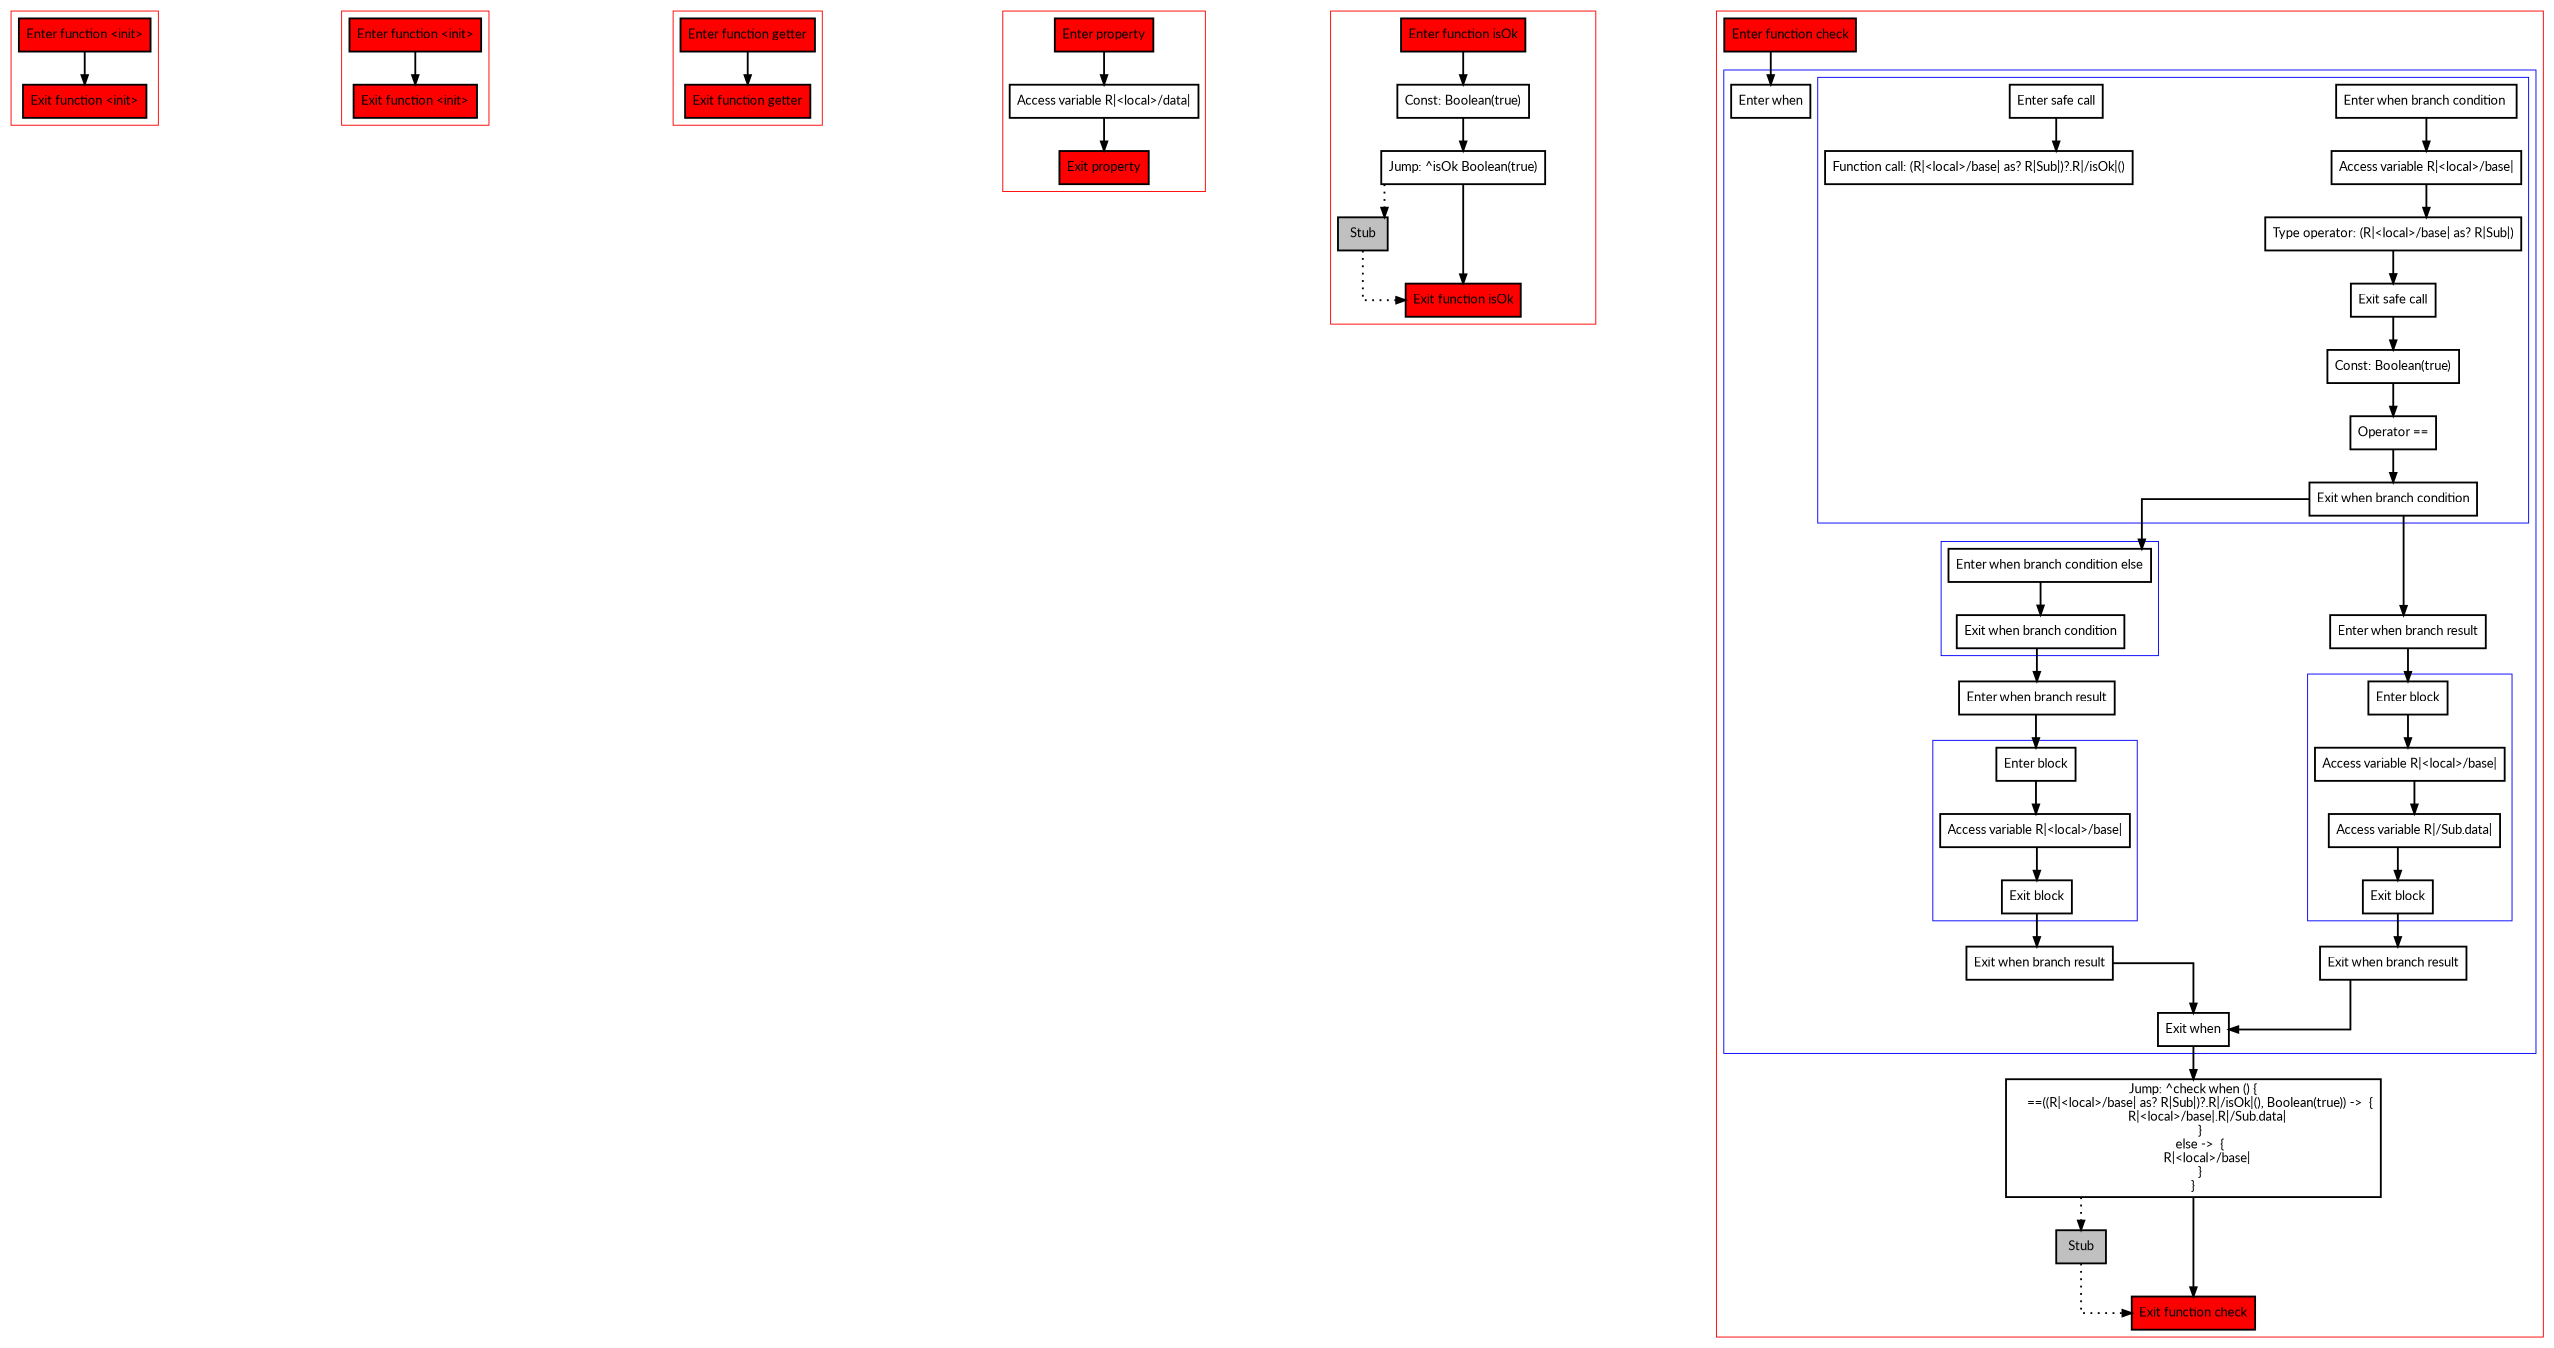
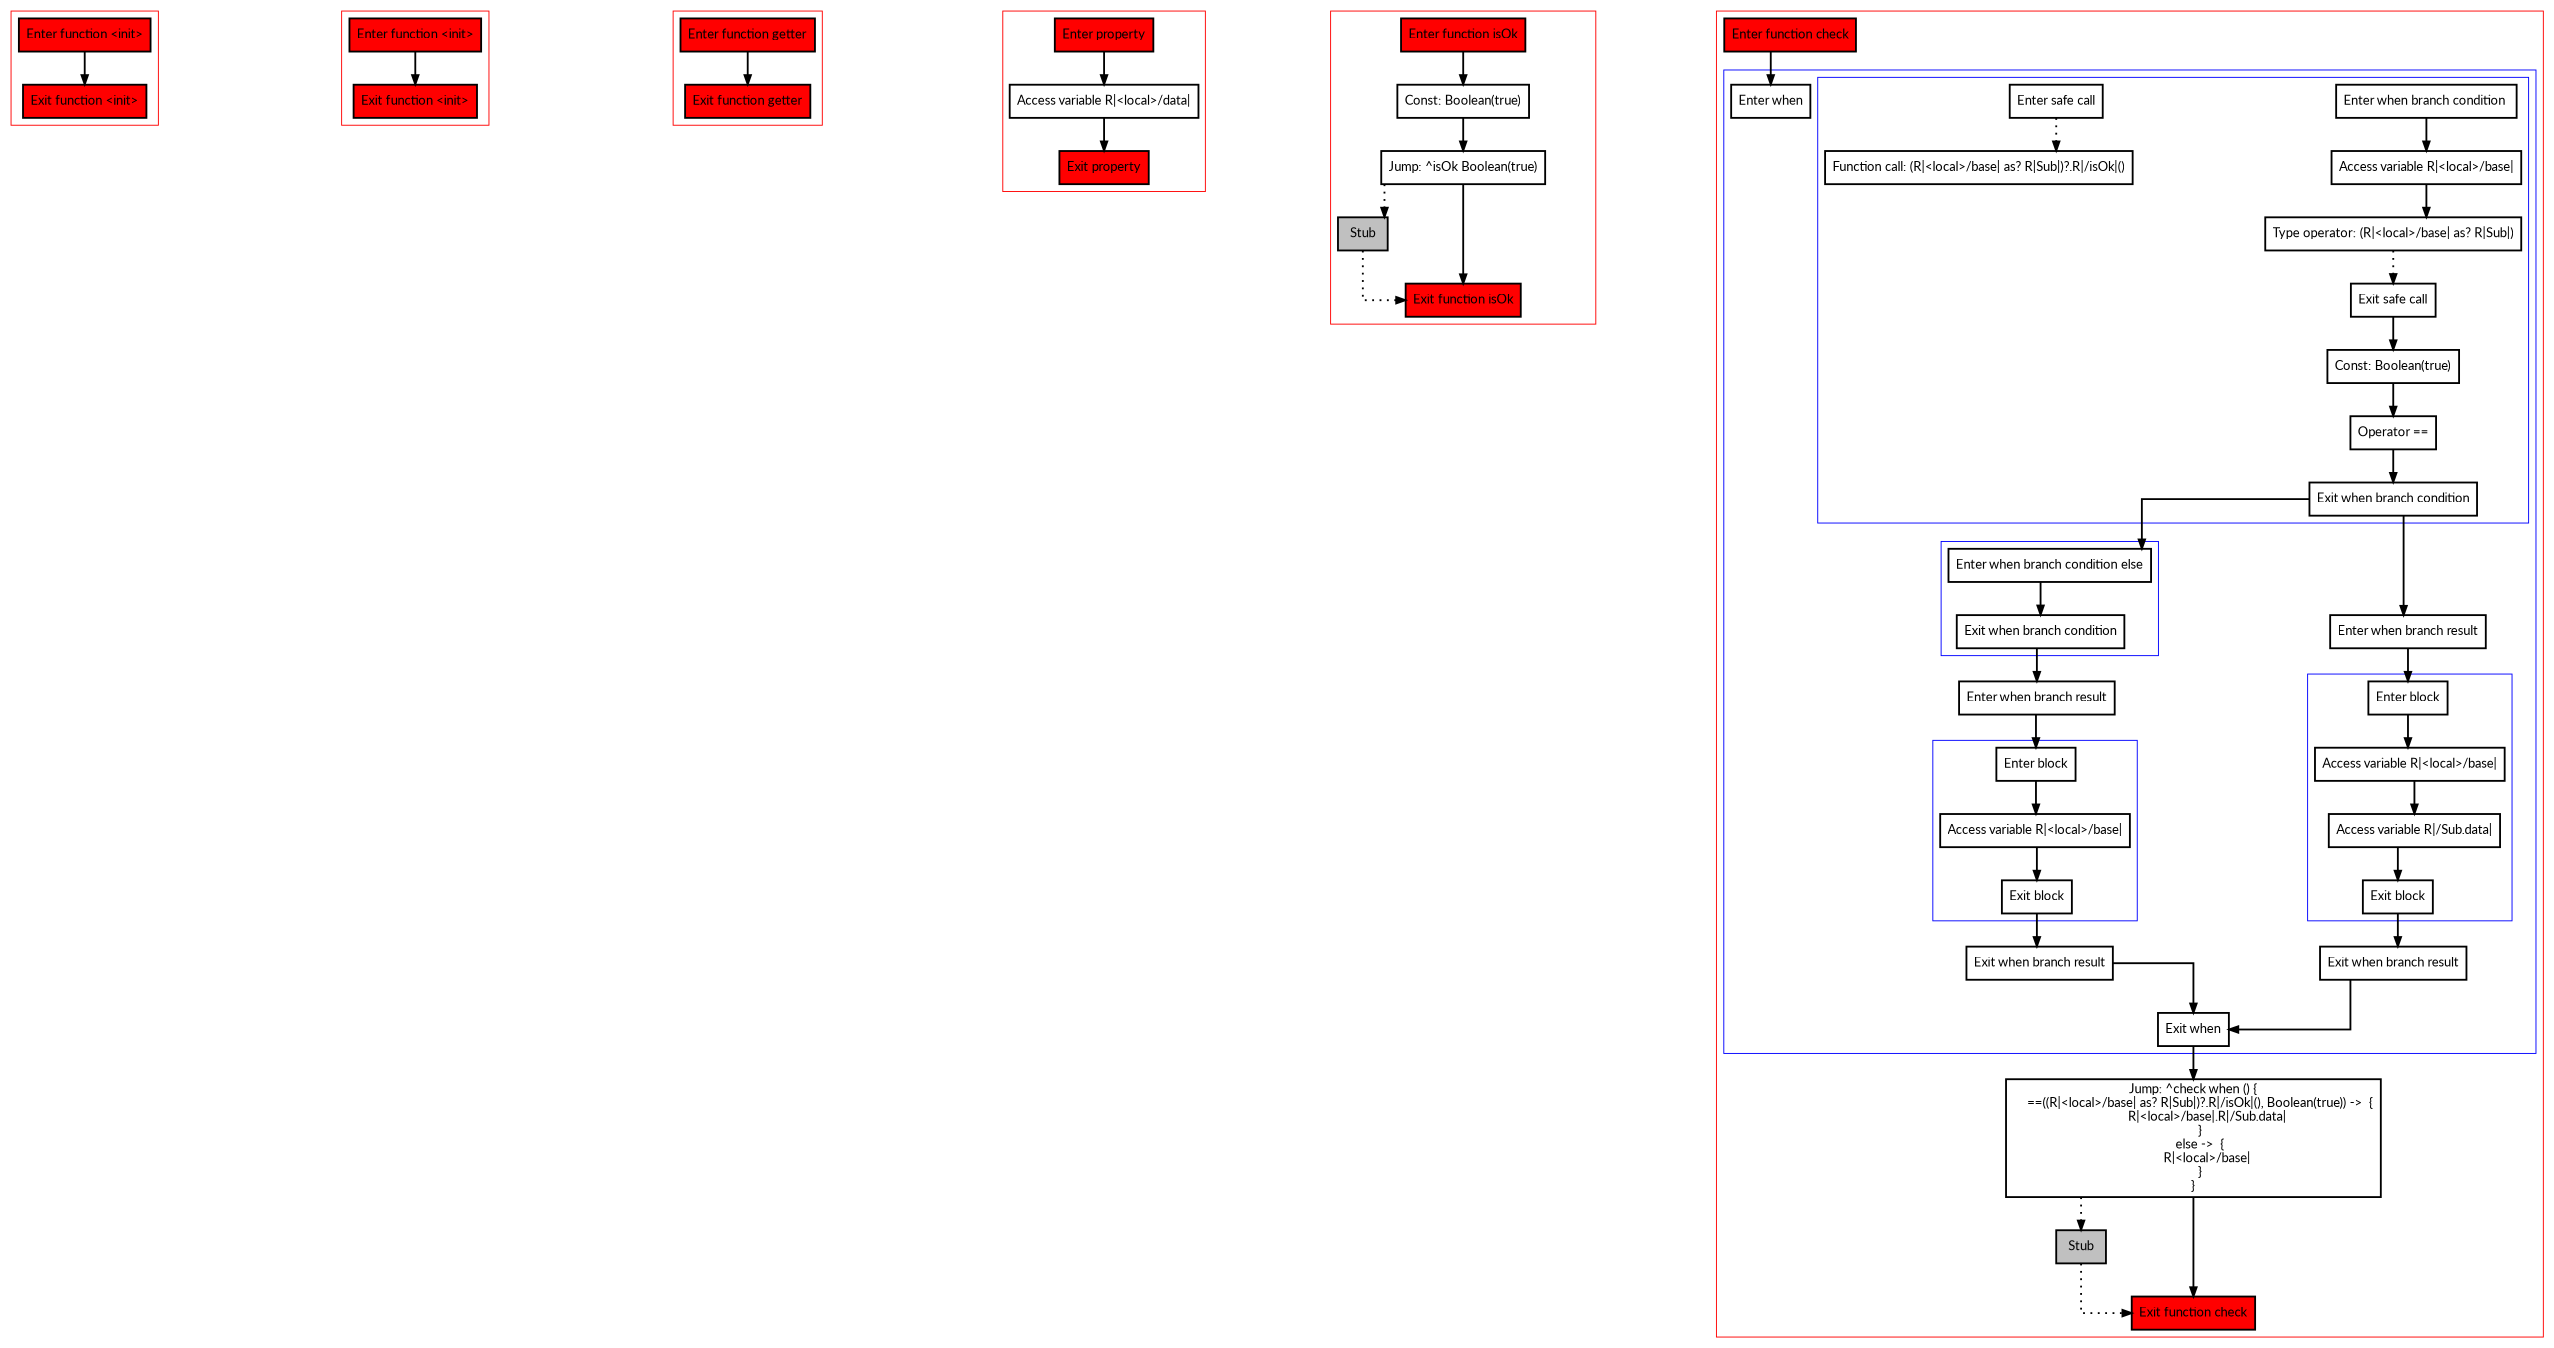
(2056, 130) -> (2056, 130)
(2393, 262) -> (2393, 262)
